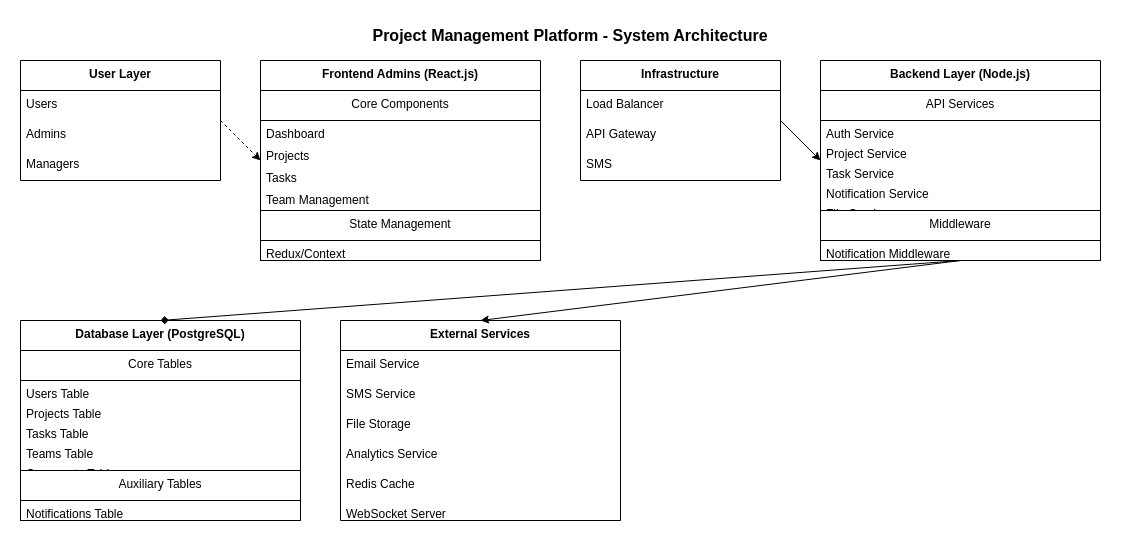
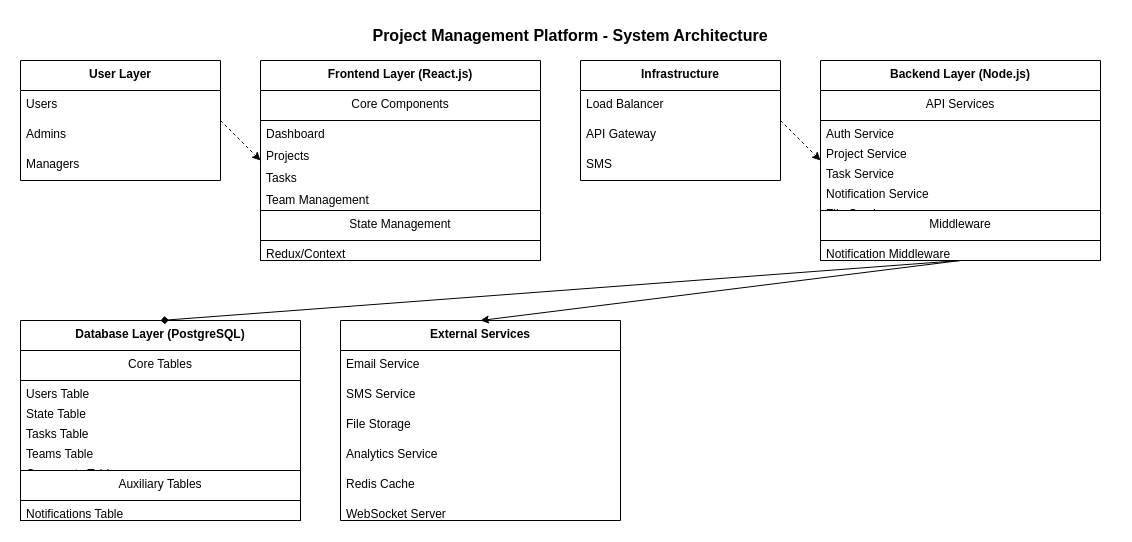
(400, 74) -> (400, 74)
(798, 138) -> (798, 138)
(70, 414) -> (60, 414)
